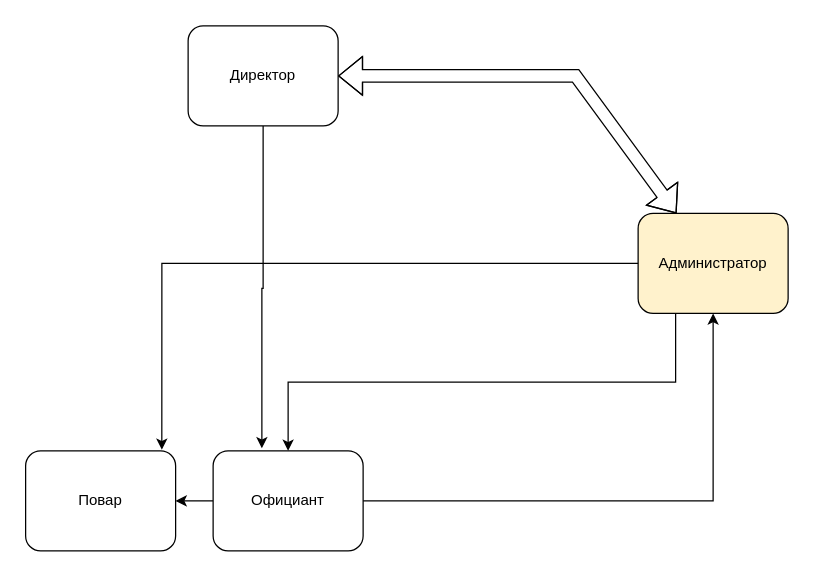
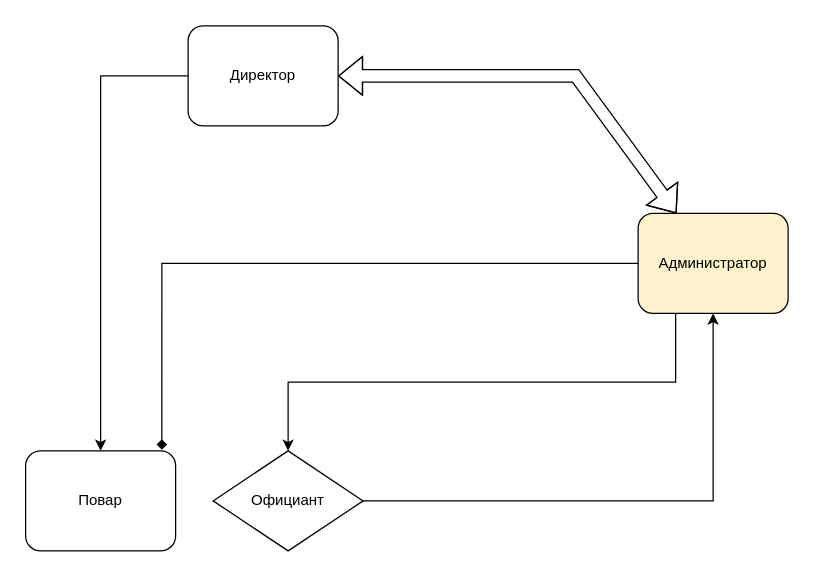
none -> (101, 216)
(263, 283) -> none
(162, 439) -> (162, 439)
(190, 501) -> none
(288, 501) -> (288, 501)
